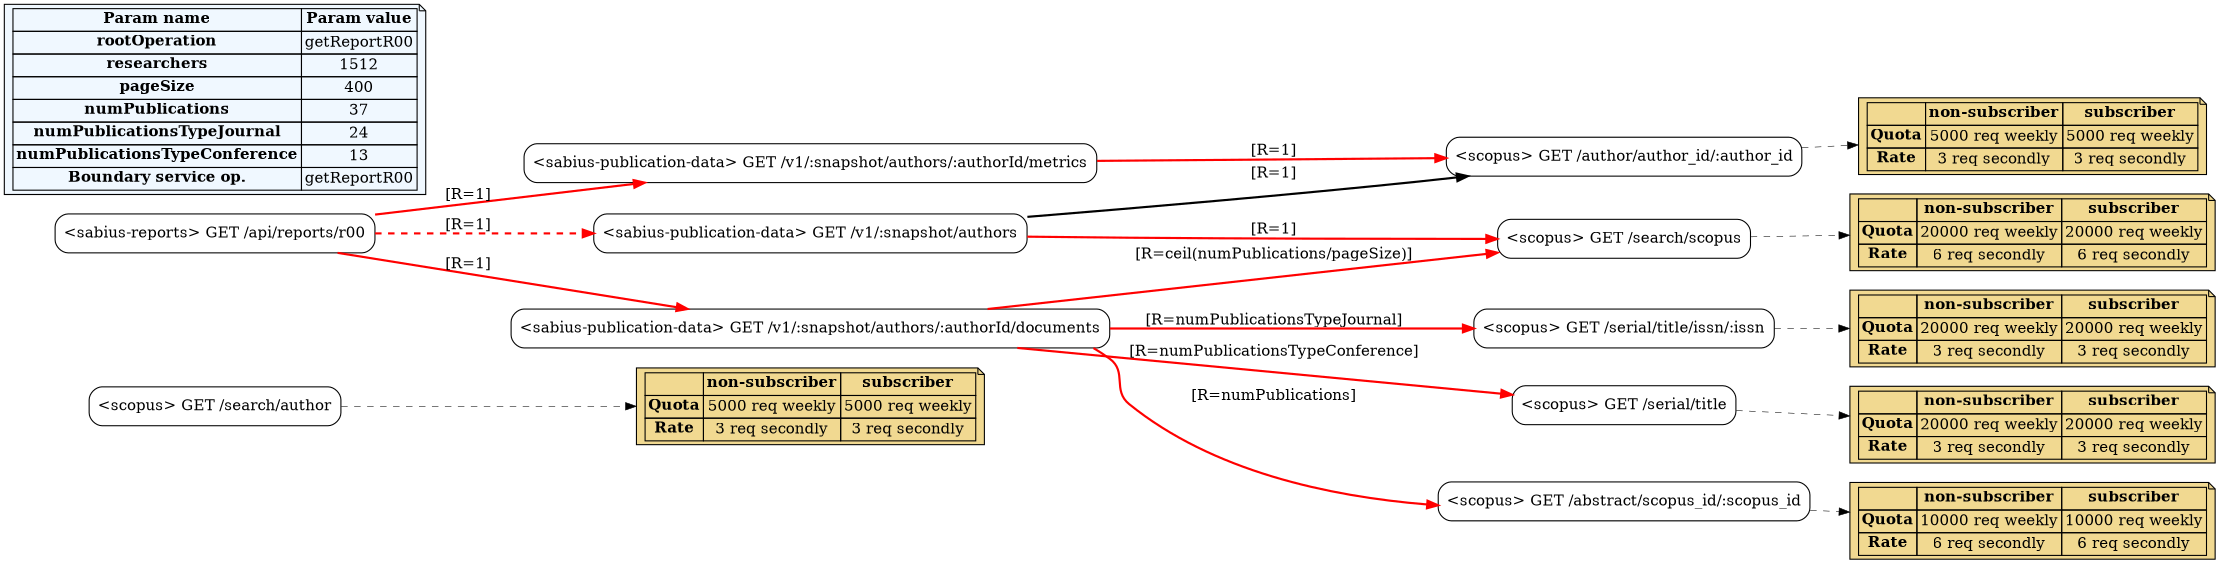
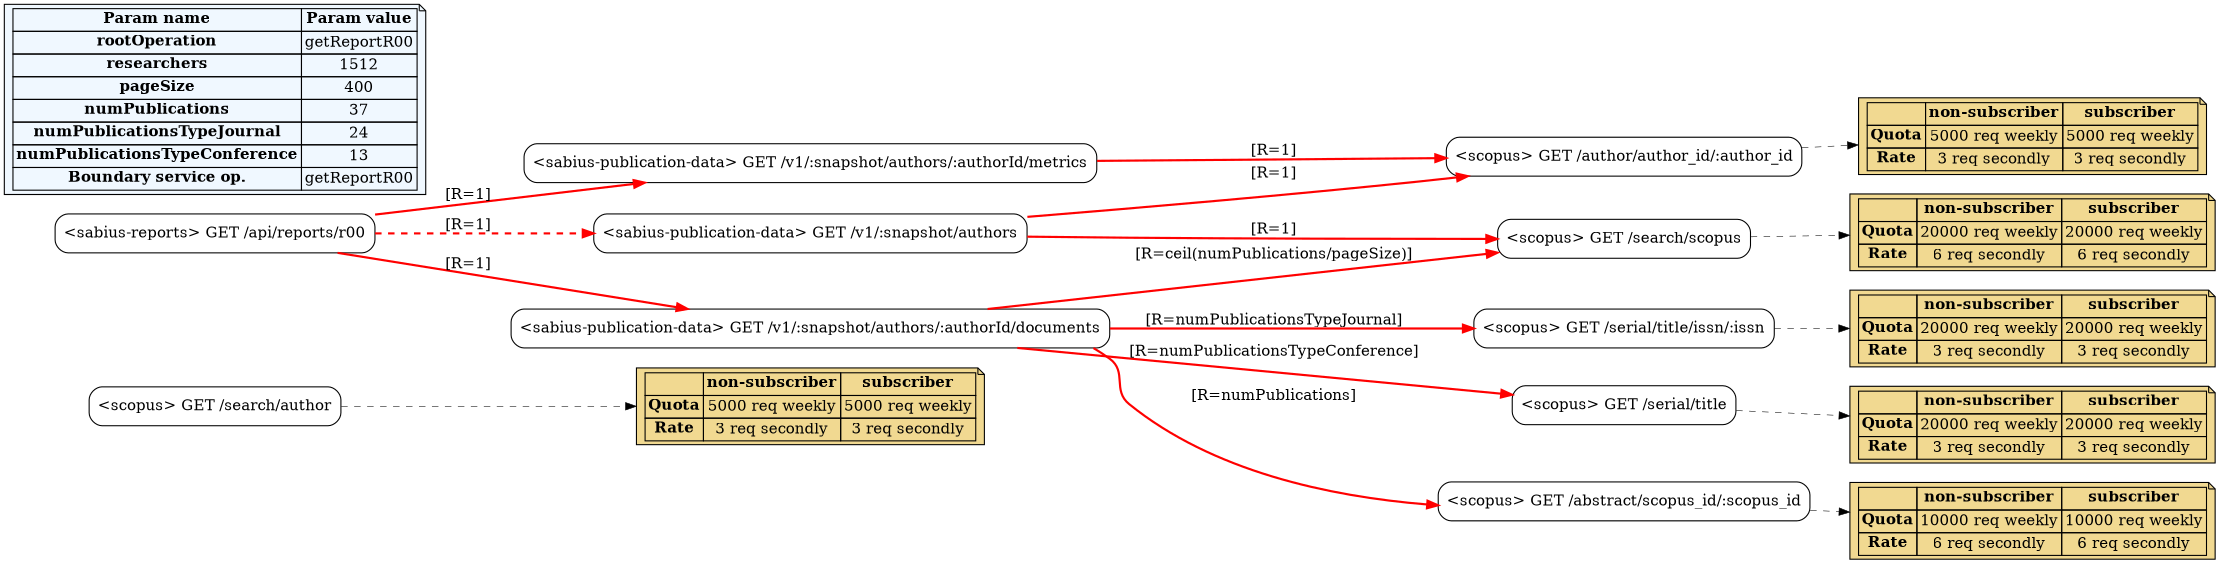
(1242, 199) -> (1242, 199)
